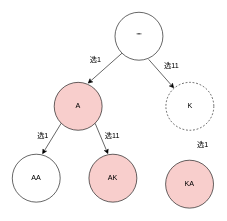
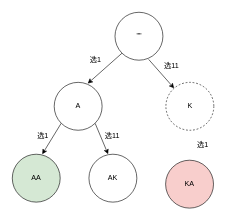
(78, 107) -> (78, 107)
(36, 179) -> (36, 179)
(113, 179) -> (113, 179)
